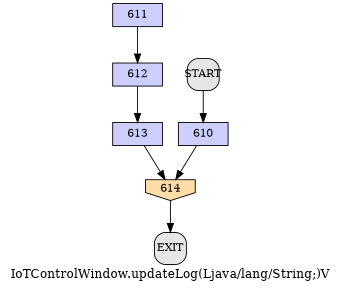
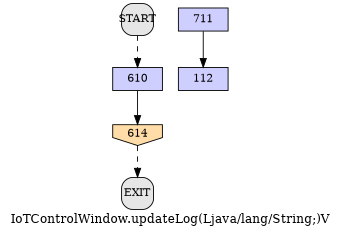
(138, 15) -> (203, 20)
(138, 75) -> (203, 79)
(203, 102) -> (138, 47)
(138, 134) -> none
(170, 212) -> (138, 157)
